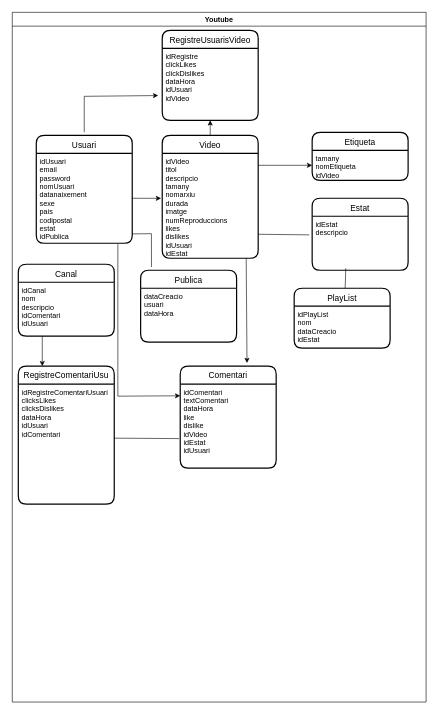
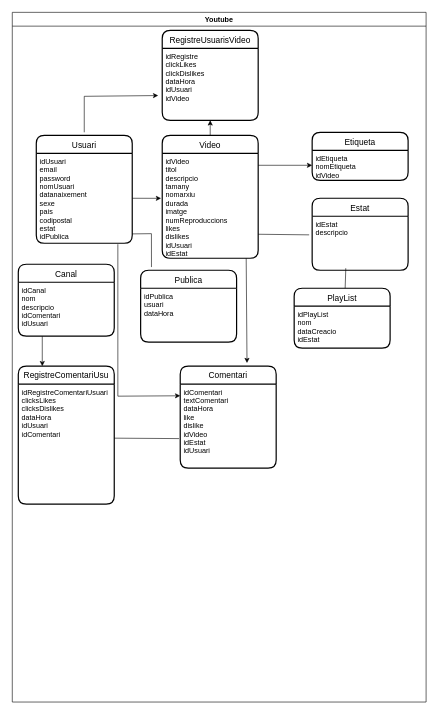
(328, 158) -> (334, 158)
(165, 296) -> (159, 296)
